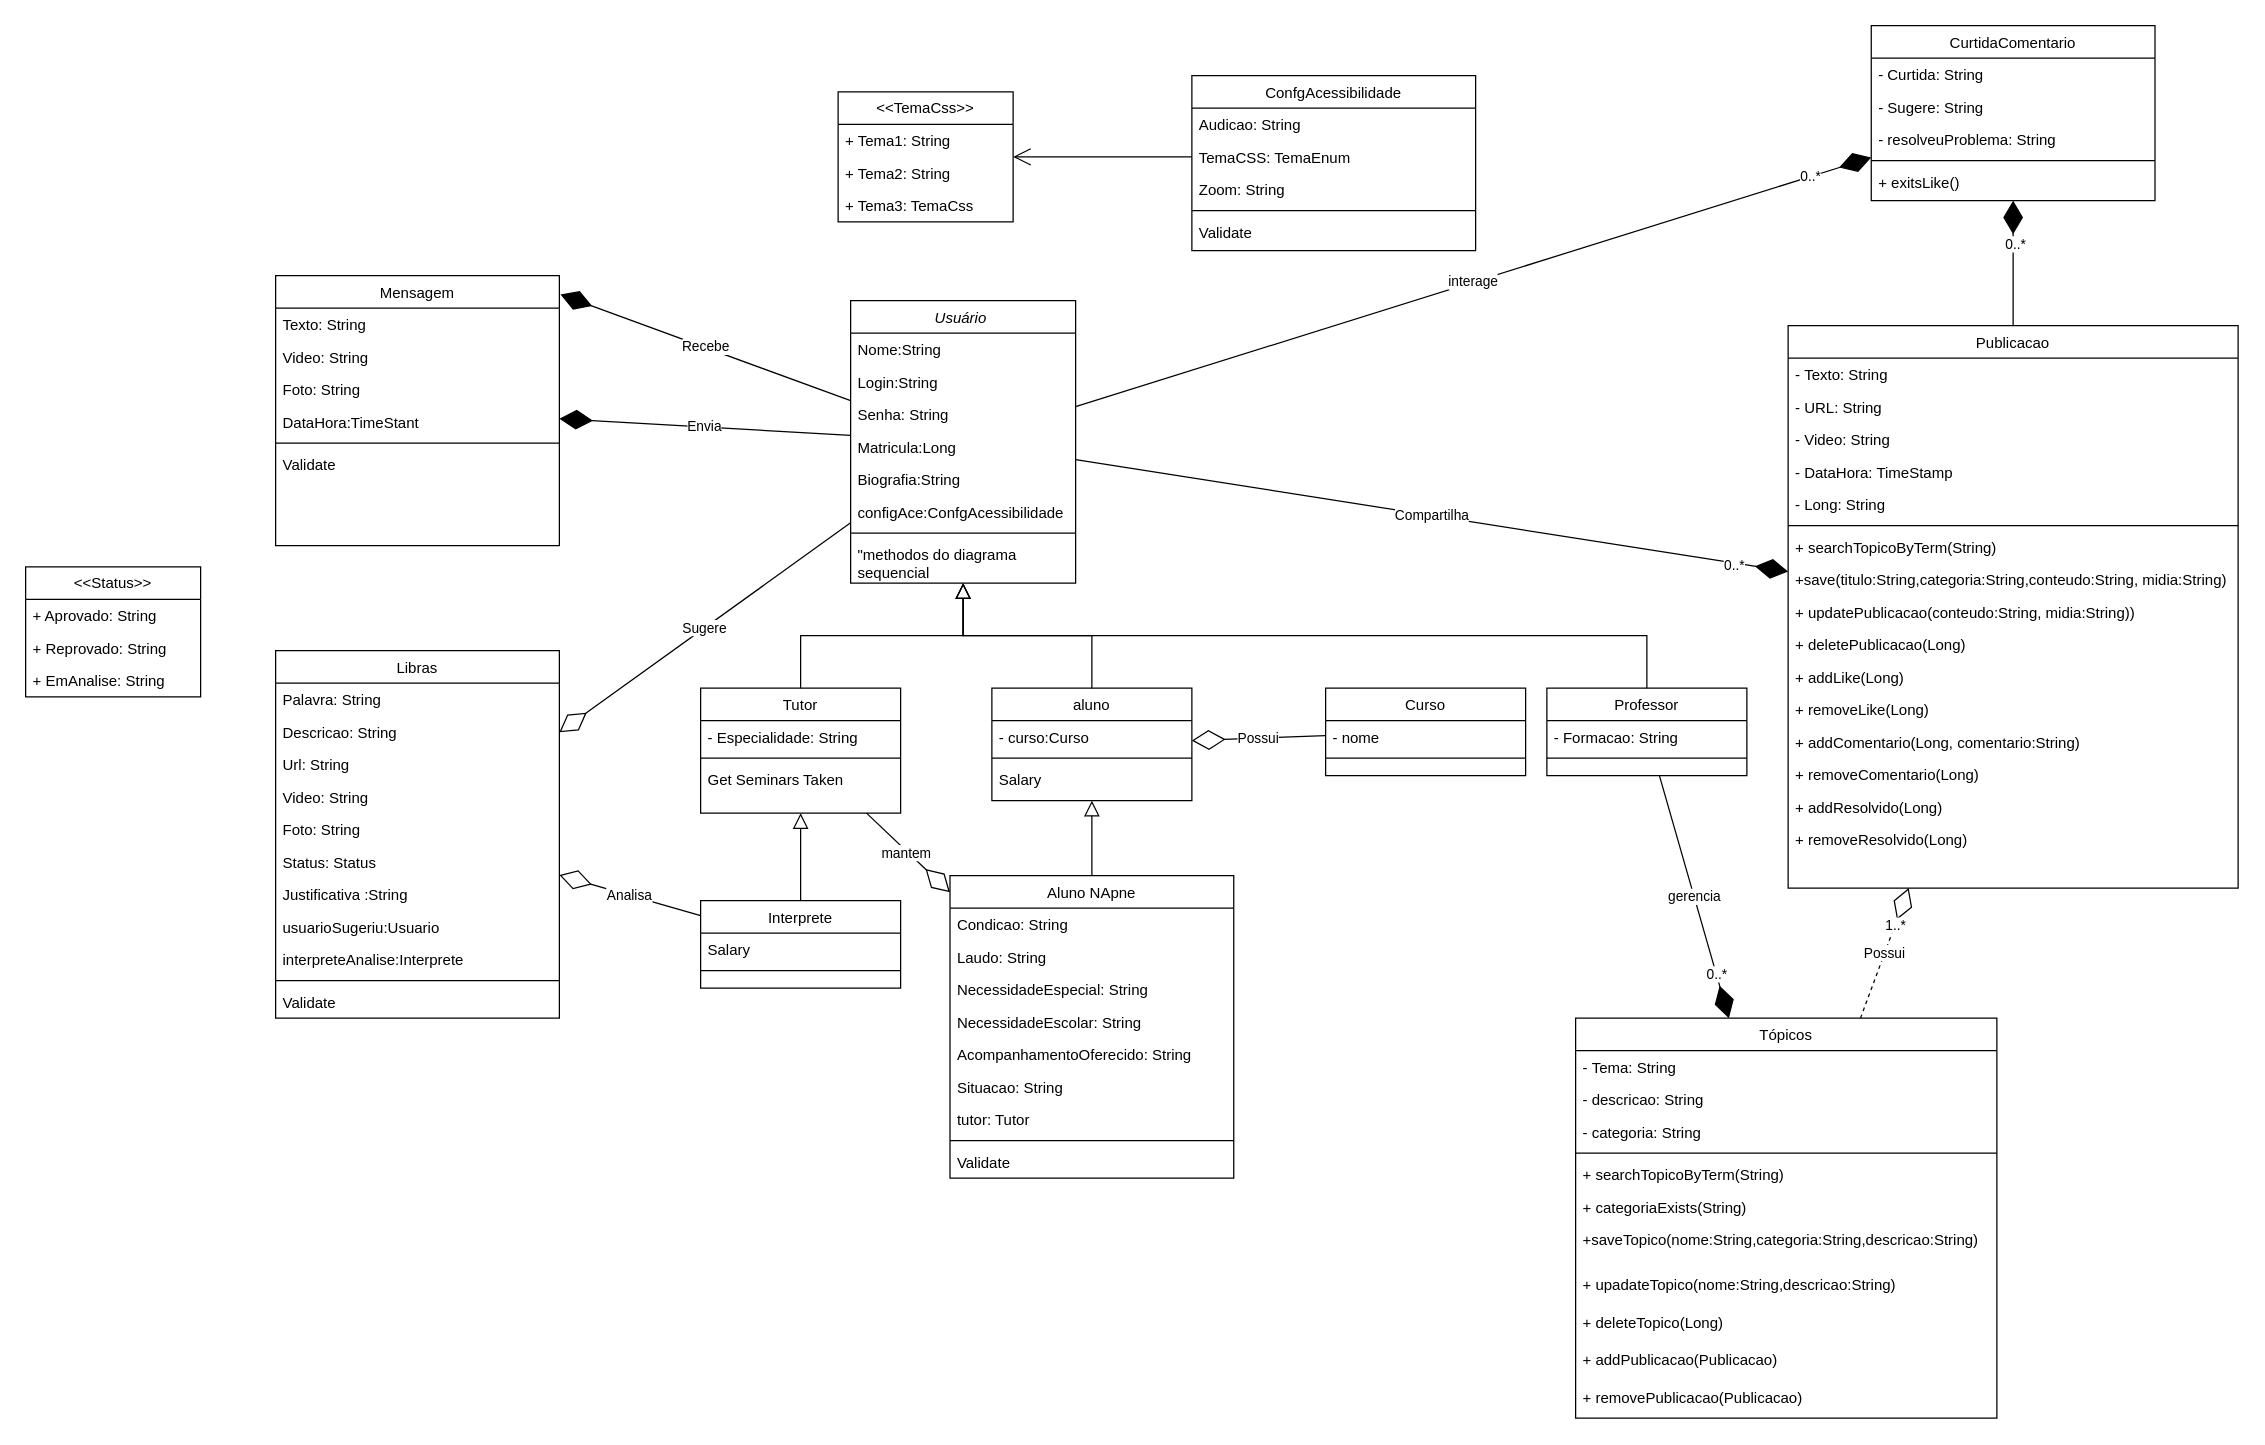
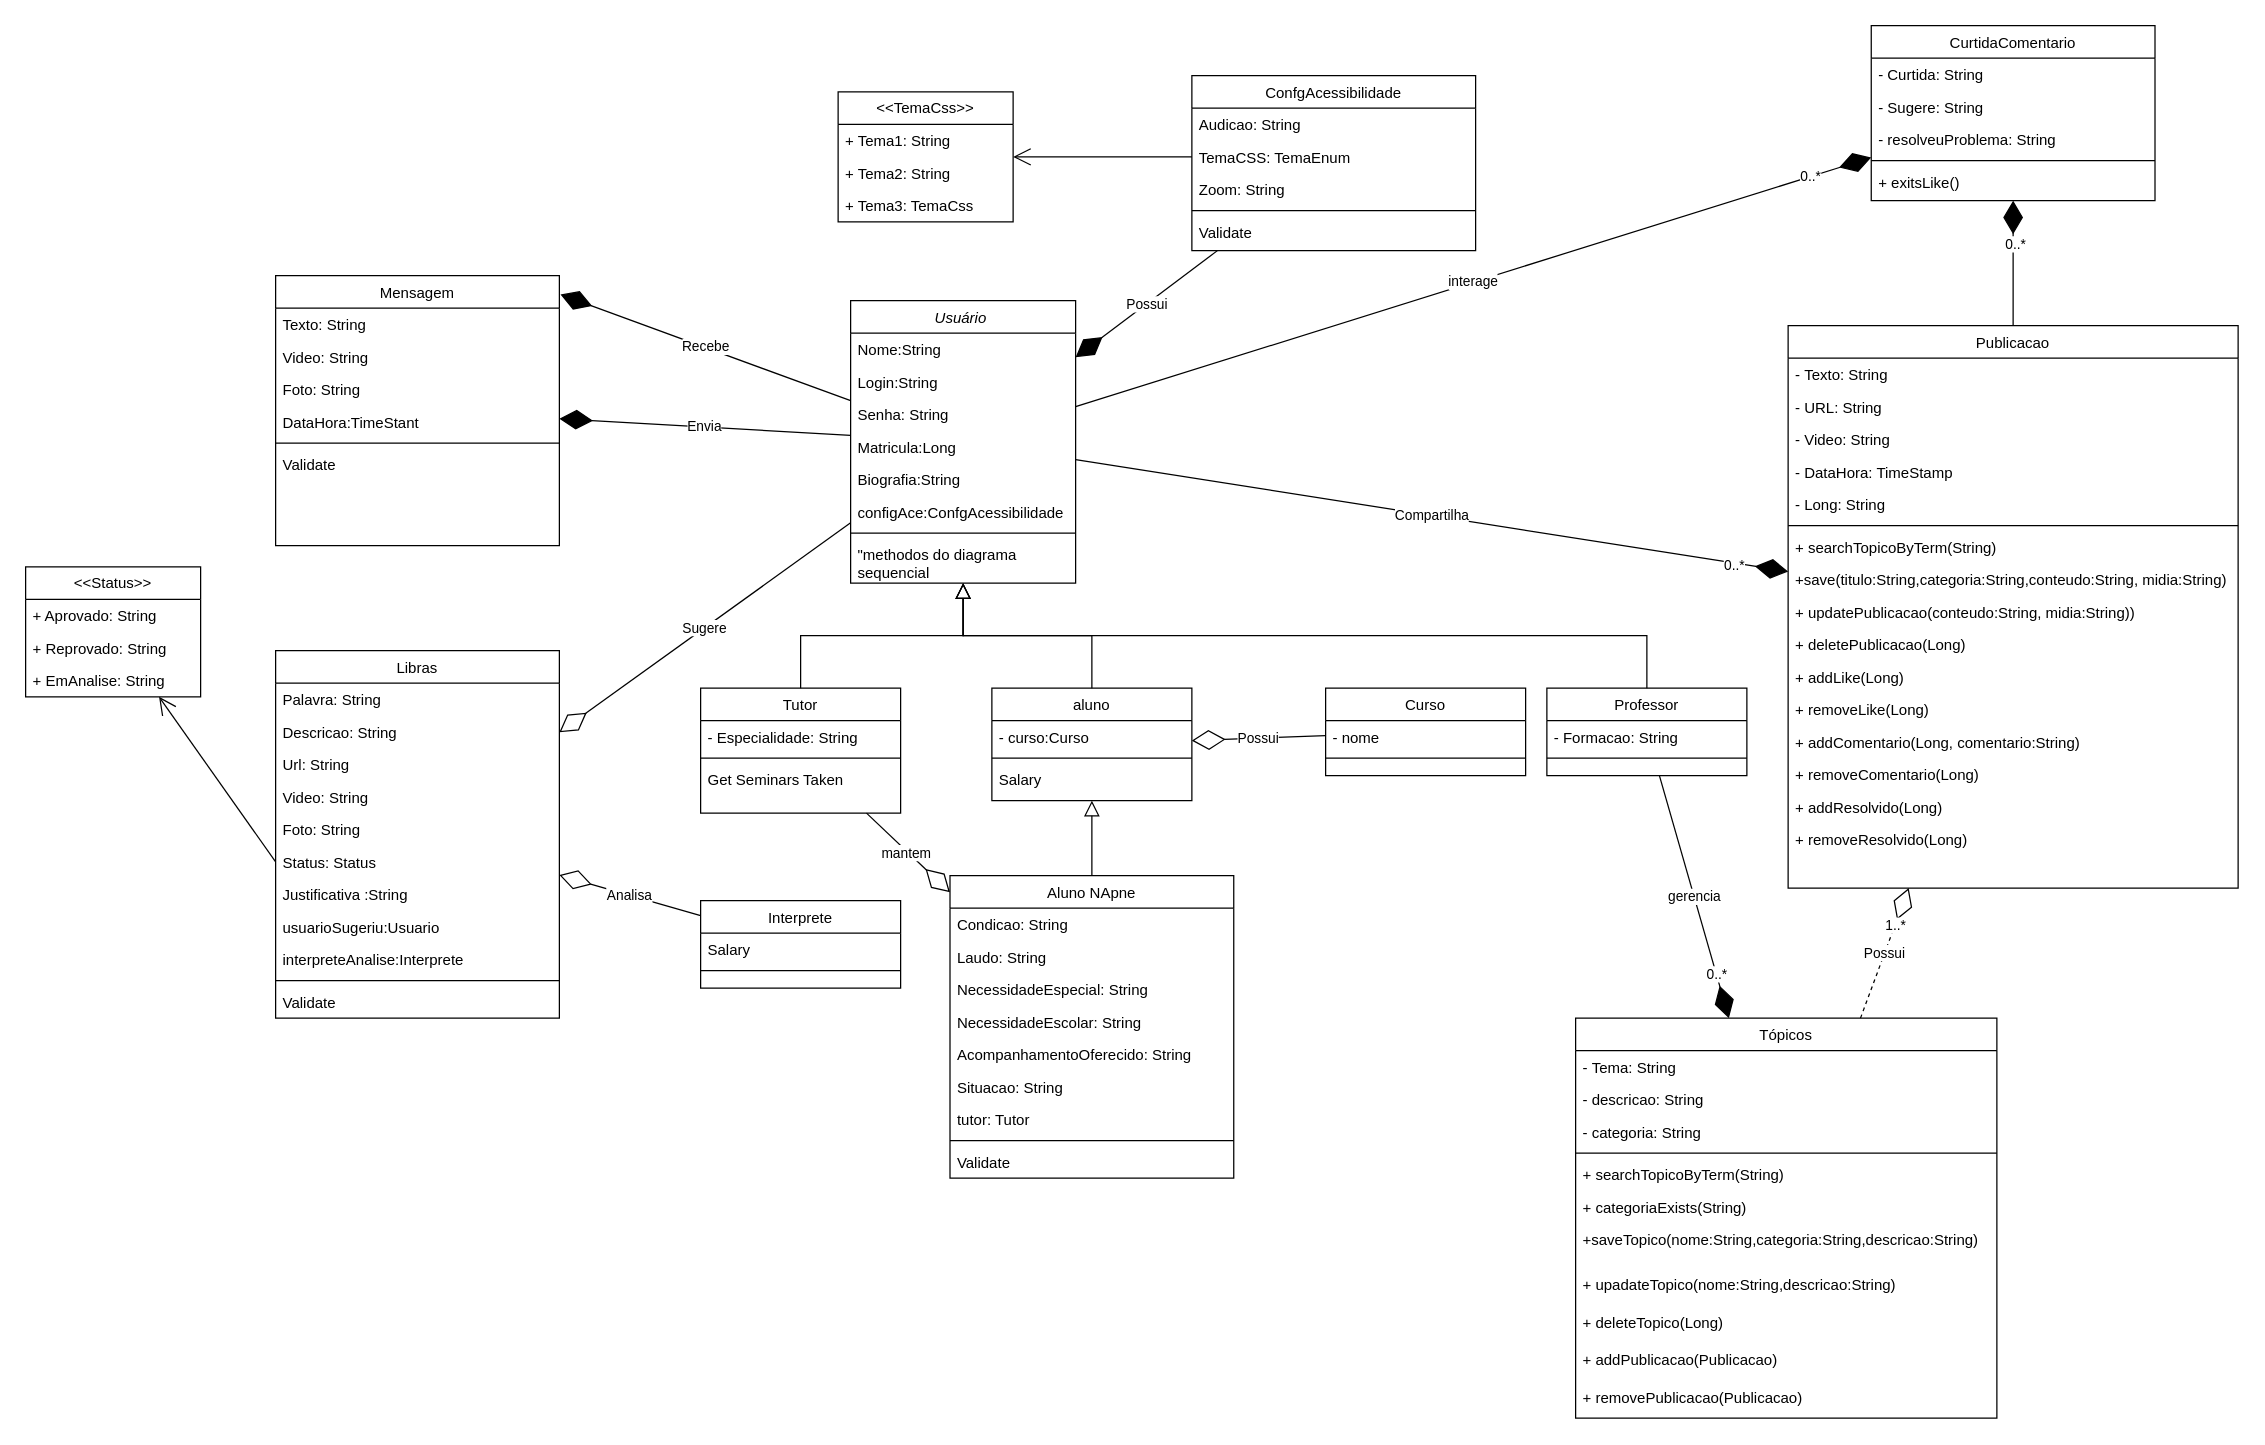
none -> (1158, 295)
none -> (217, 779)
(801, 865) -> none
